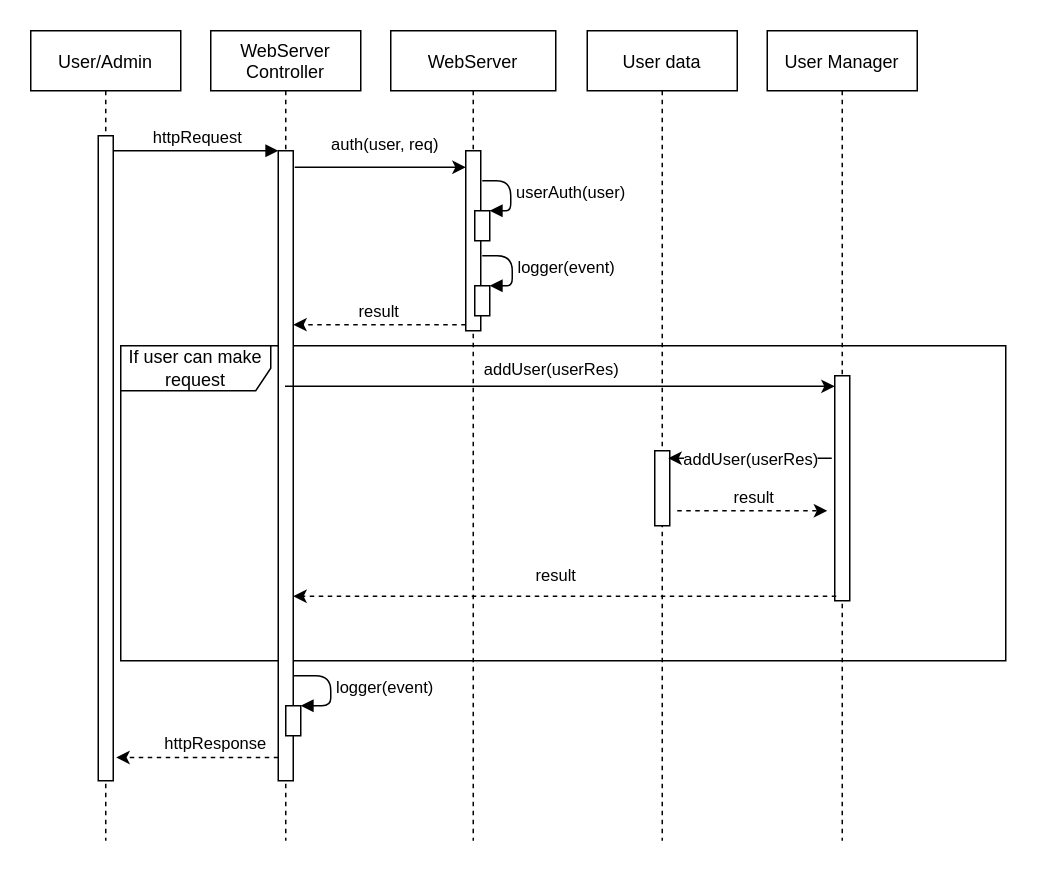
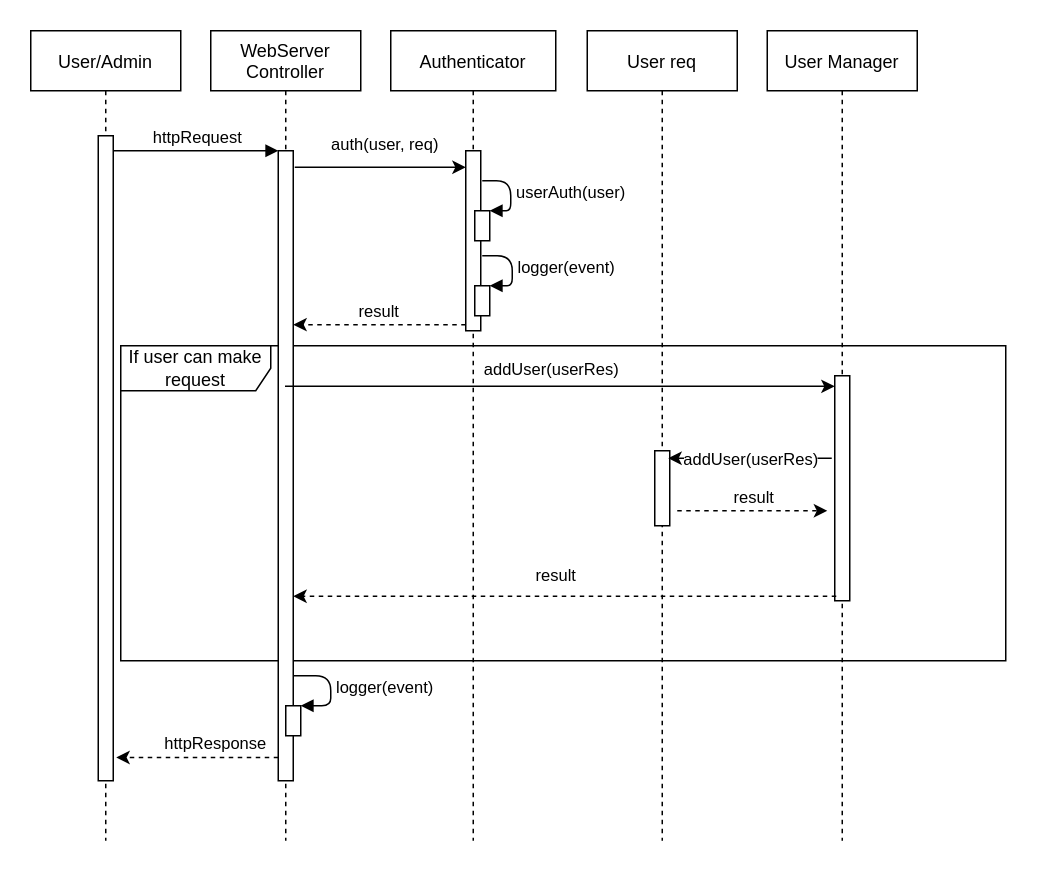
(473, 62) -> (473, 62)
(662, 62) -> (662, 62)
